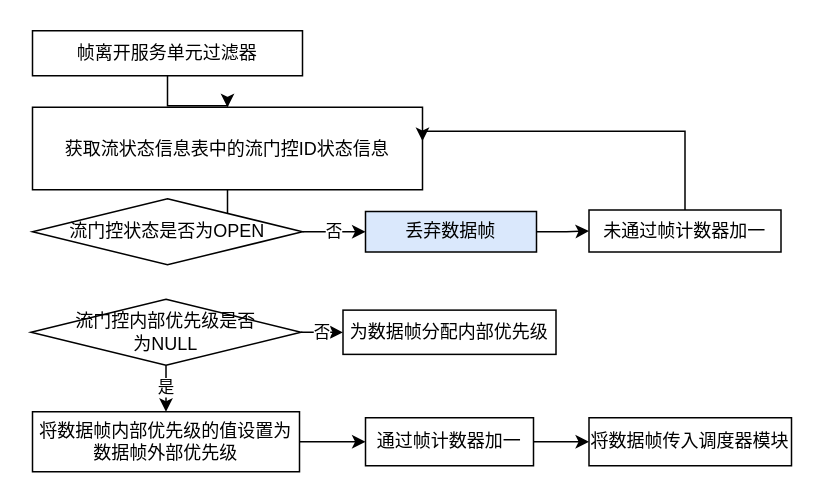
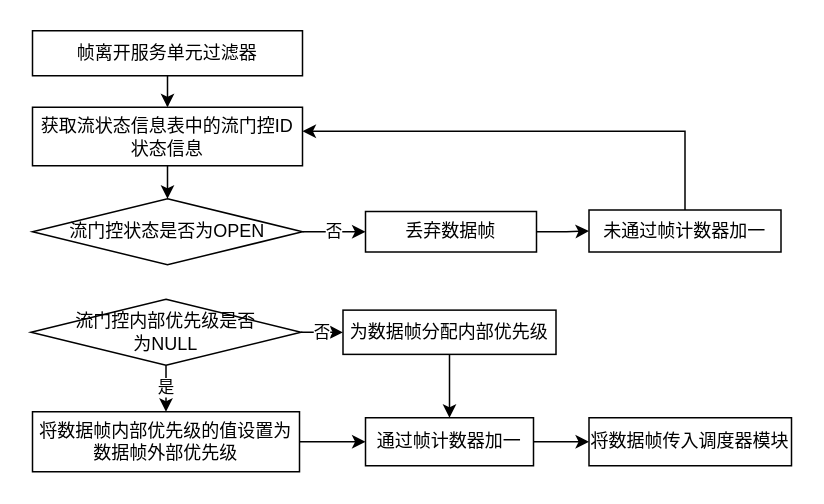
(227, 149) -> (167, 137)
(451, 232) -> (451, 232)
none -> (449, 381)
